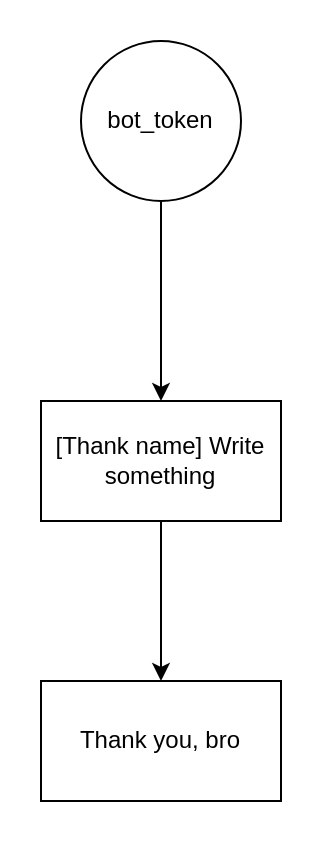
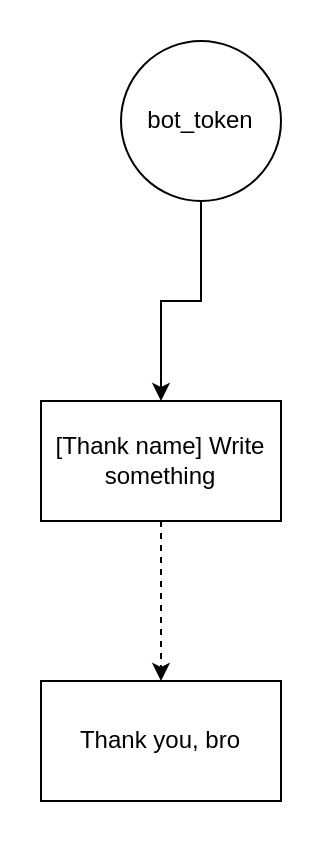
(161, 121) -> (201, 121)
(161, 594) -> (161, 594)
